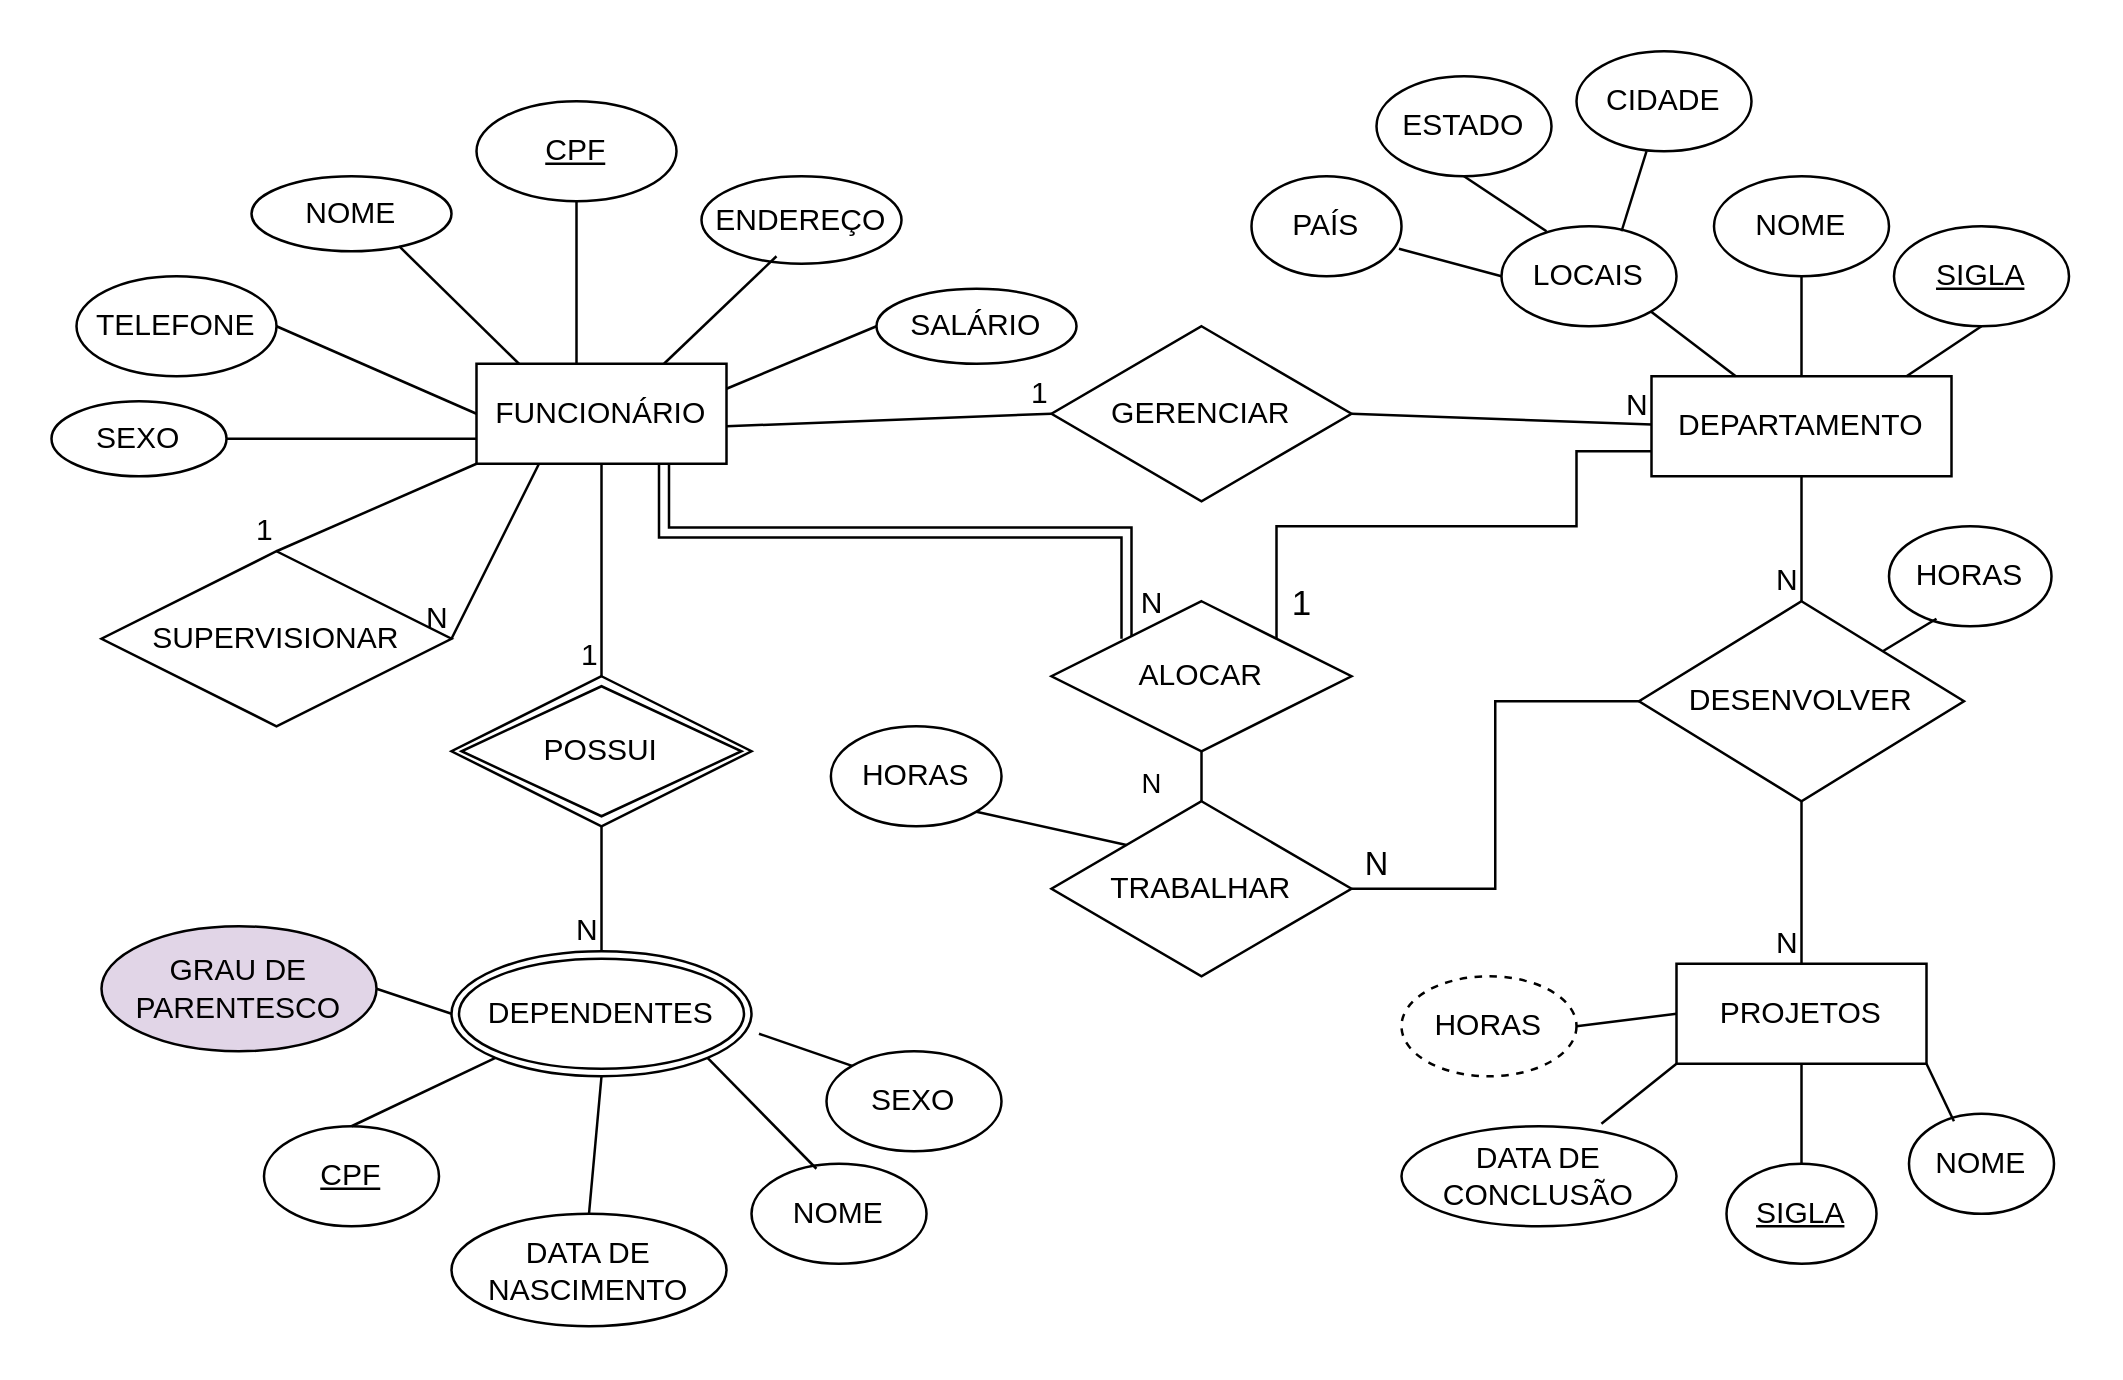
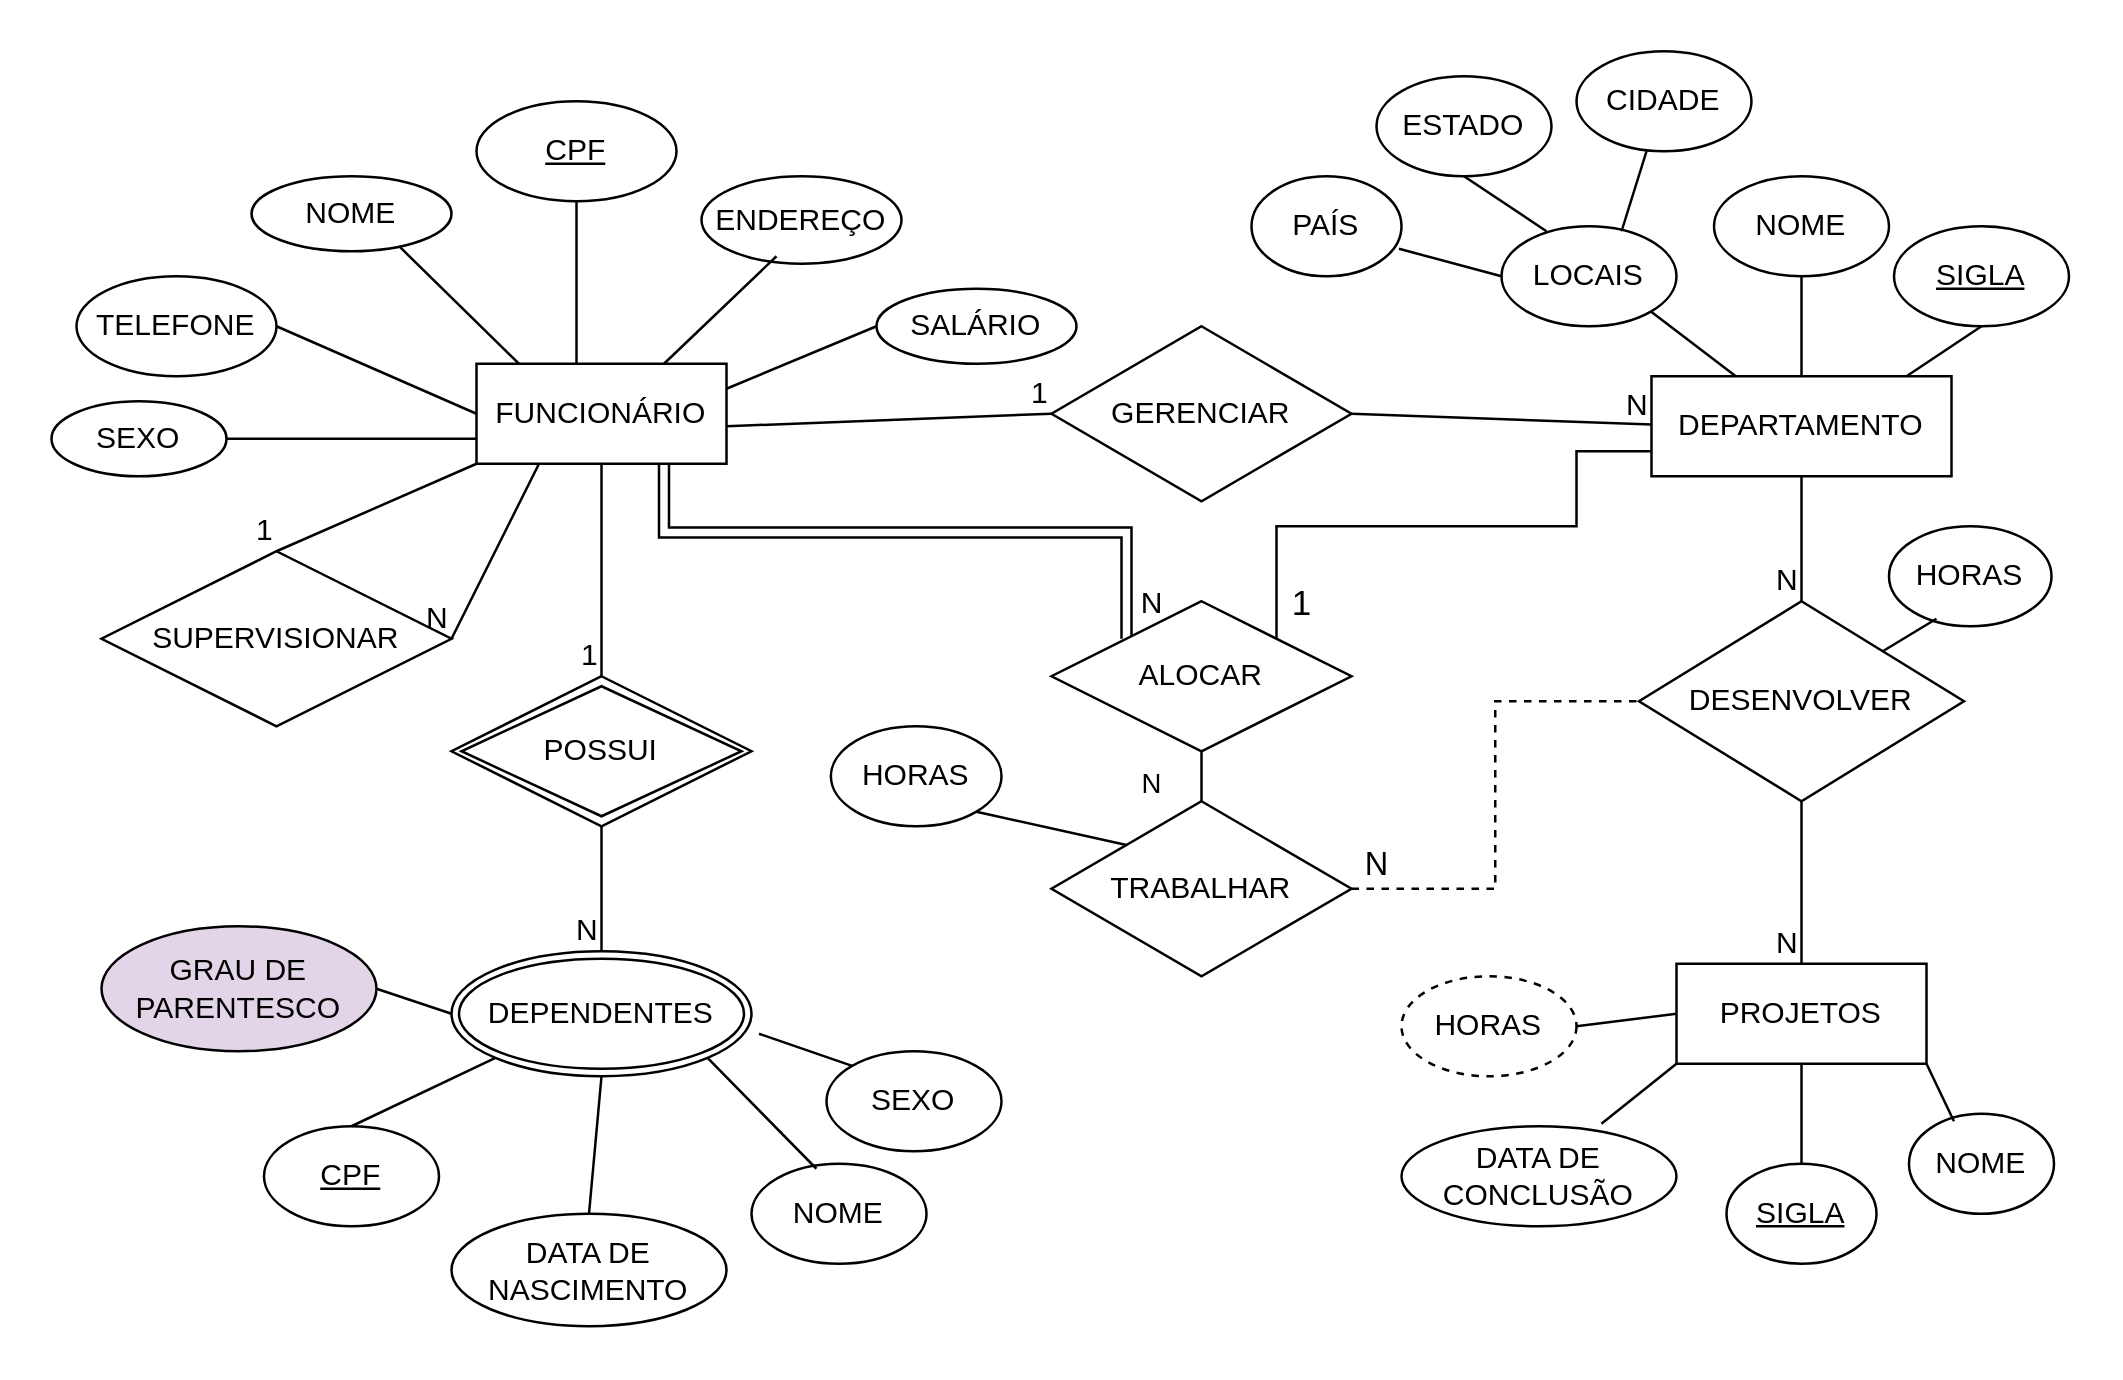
(1495, 792) -> (1495, 792)
